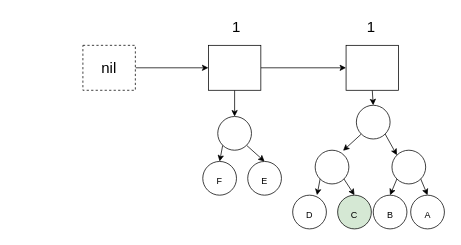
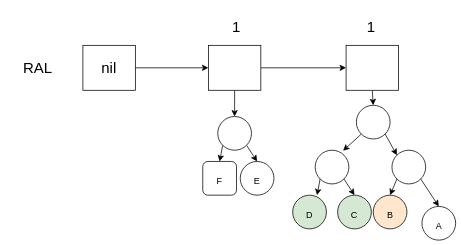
none -> (38, 68)
(109, 68) -> (109, 68)
(220, 179) -> (220, 179)
(265, 179) -> (257, 179)
(310, 212) -> (310, 212)
(390, 212) -> (390, 212)
(428, 212) -> (439, 224)
